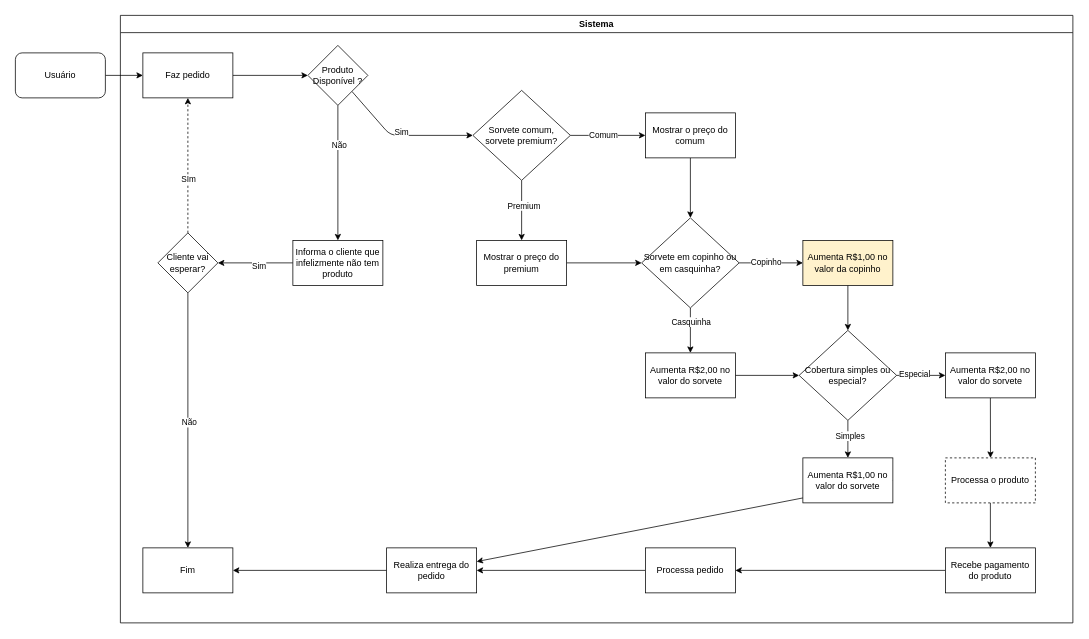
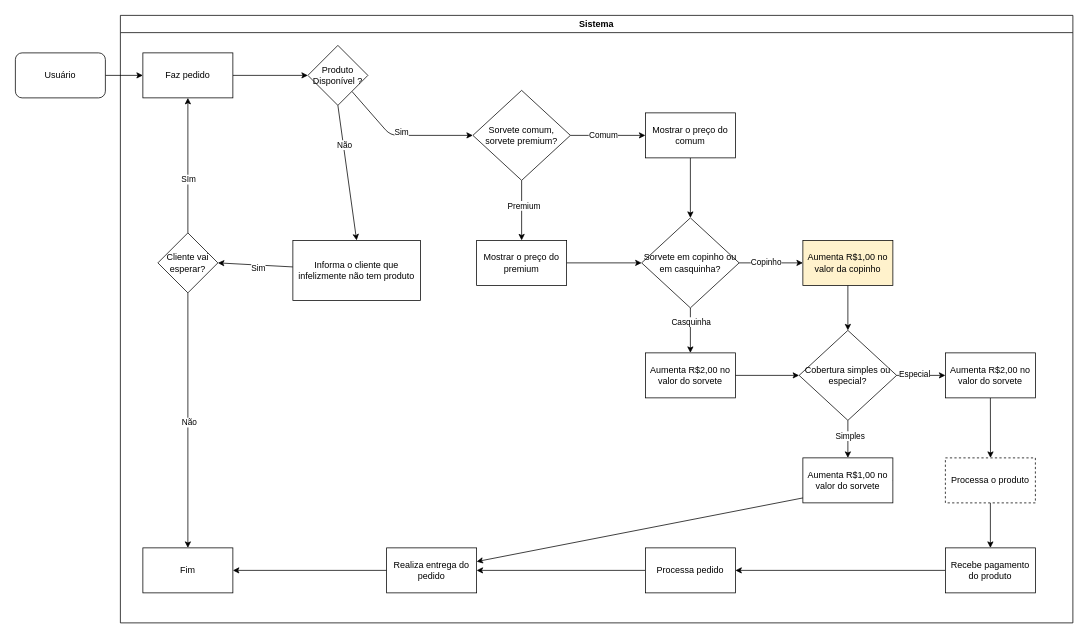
(188, 138) -> (188, 138)
(338, 263) -> (357, 270)
